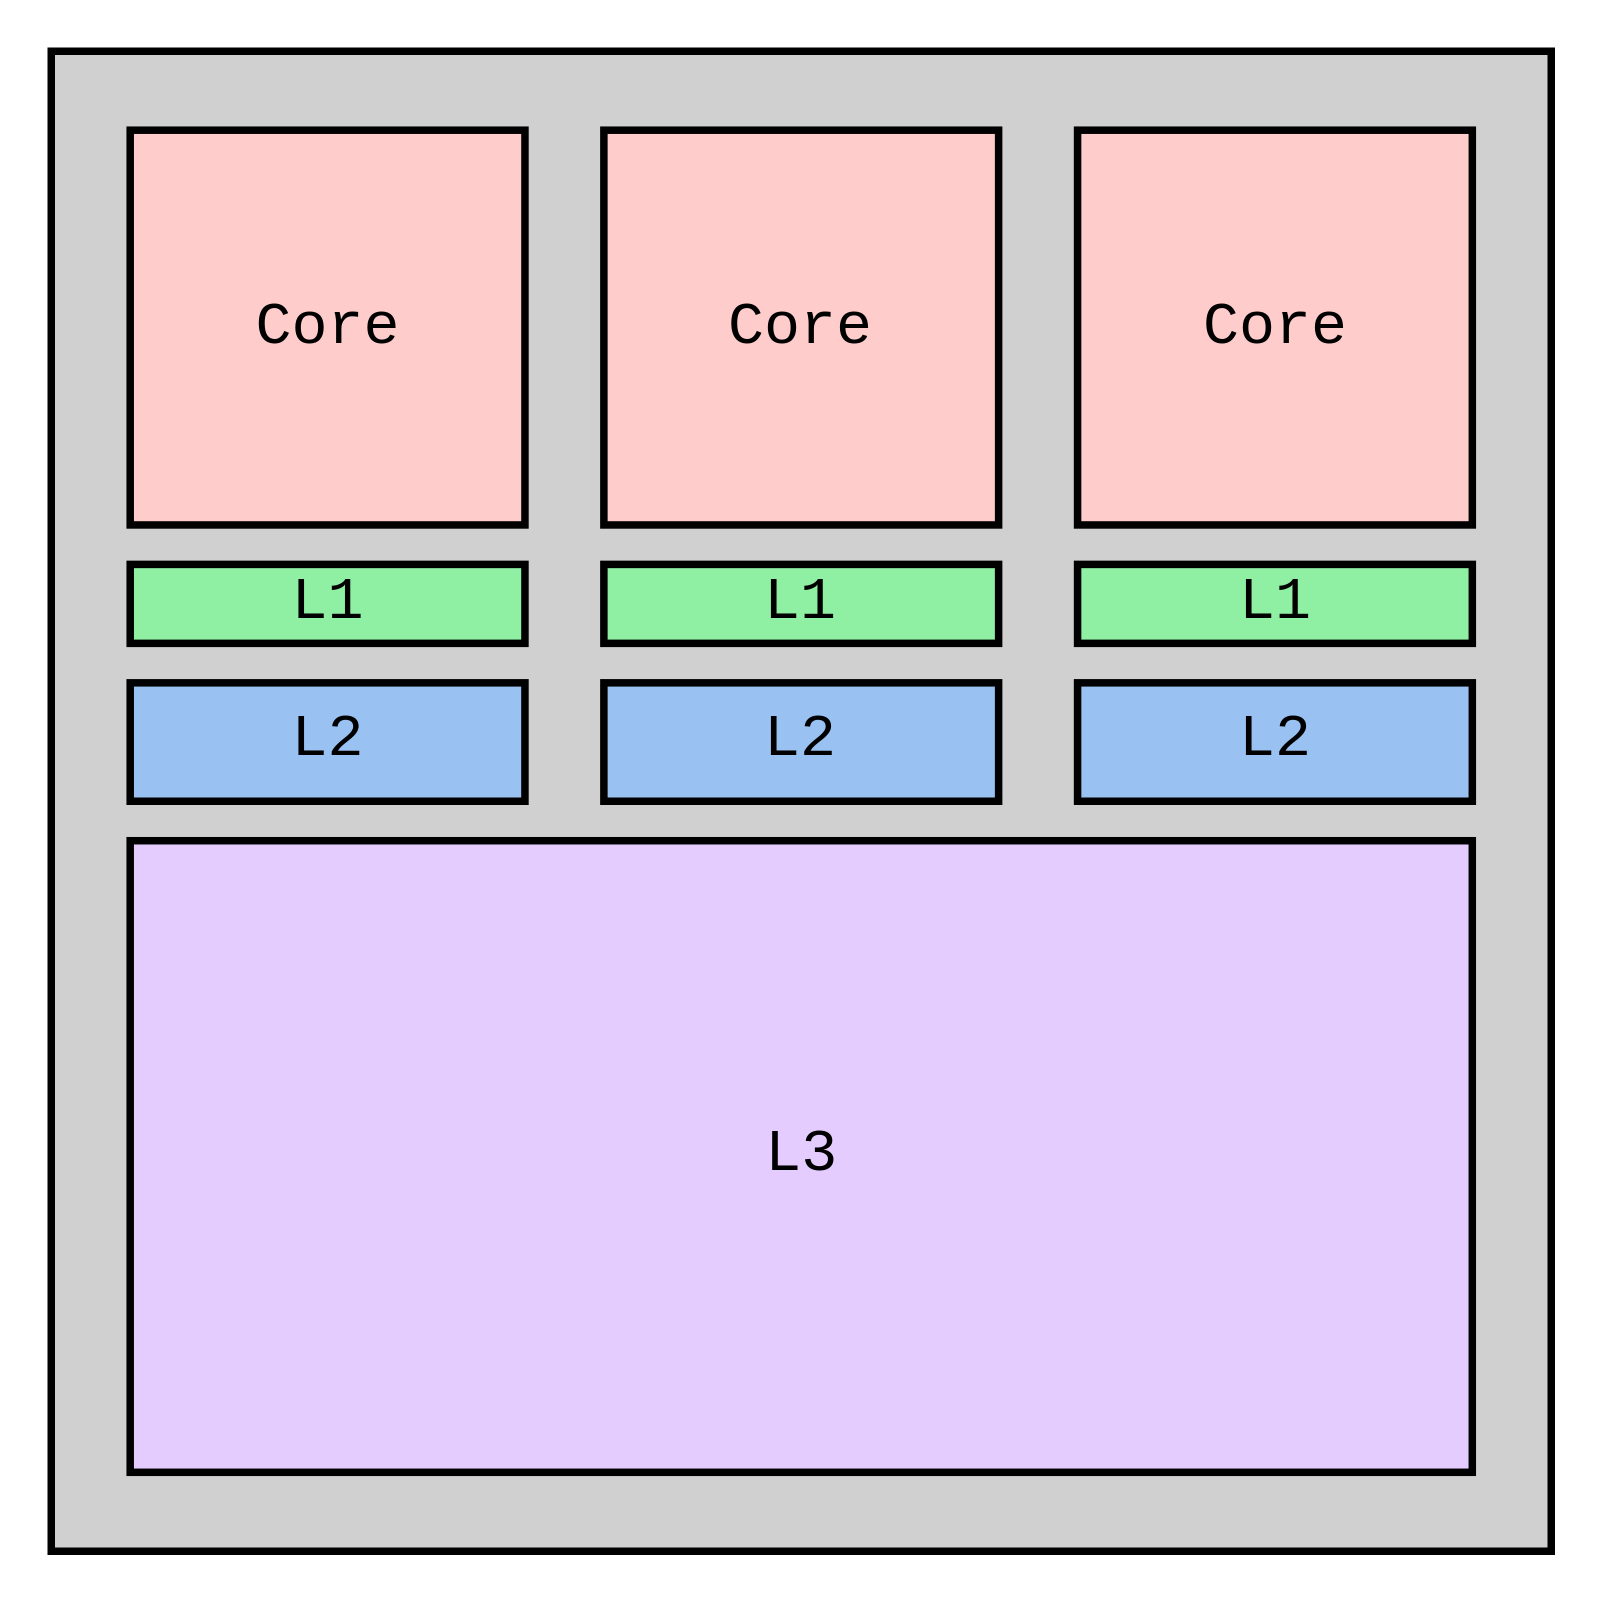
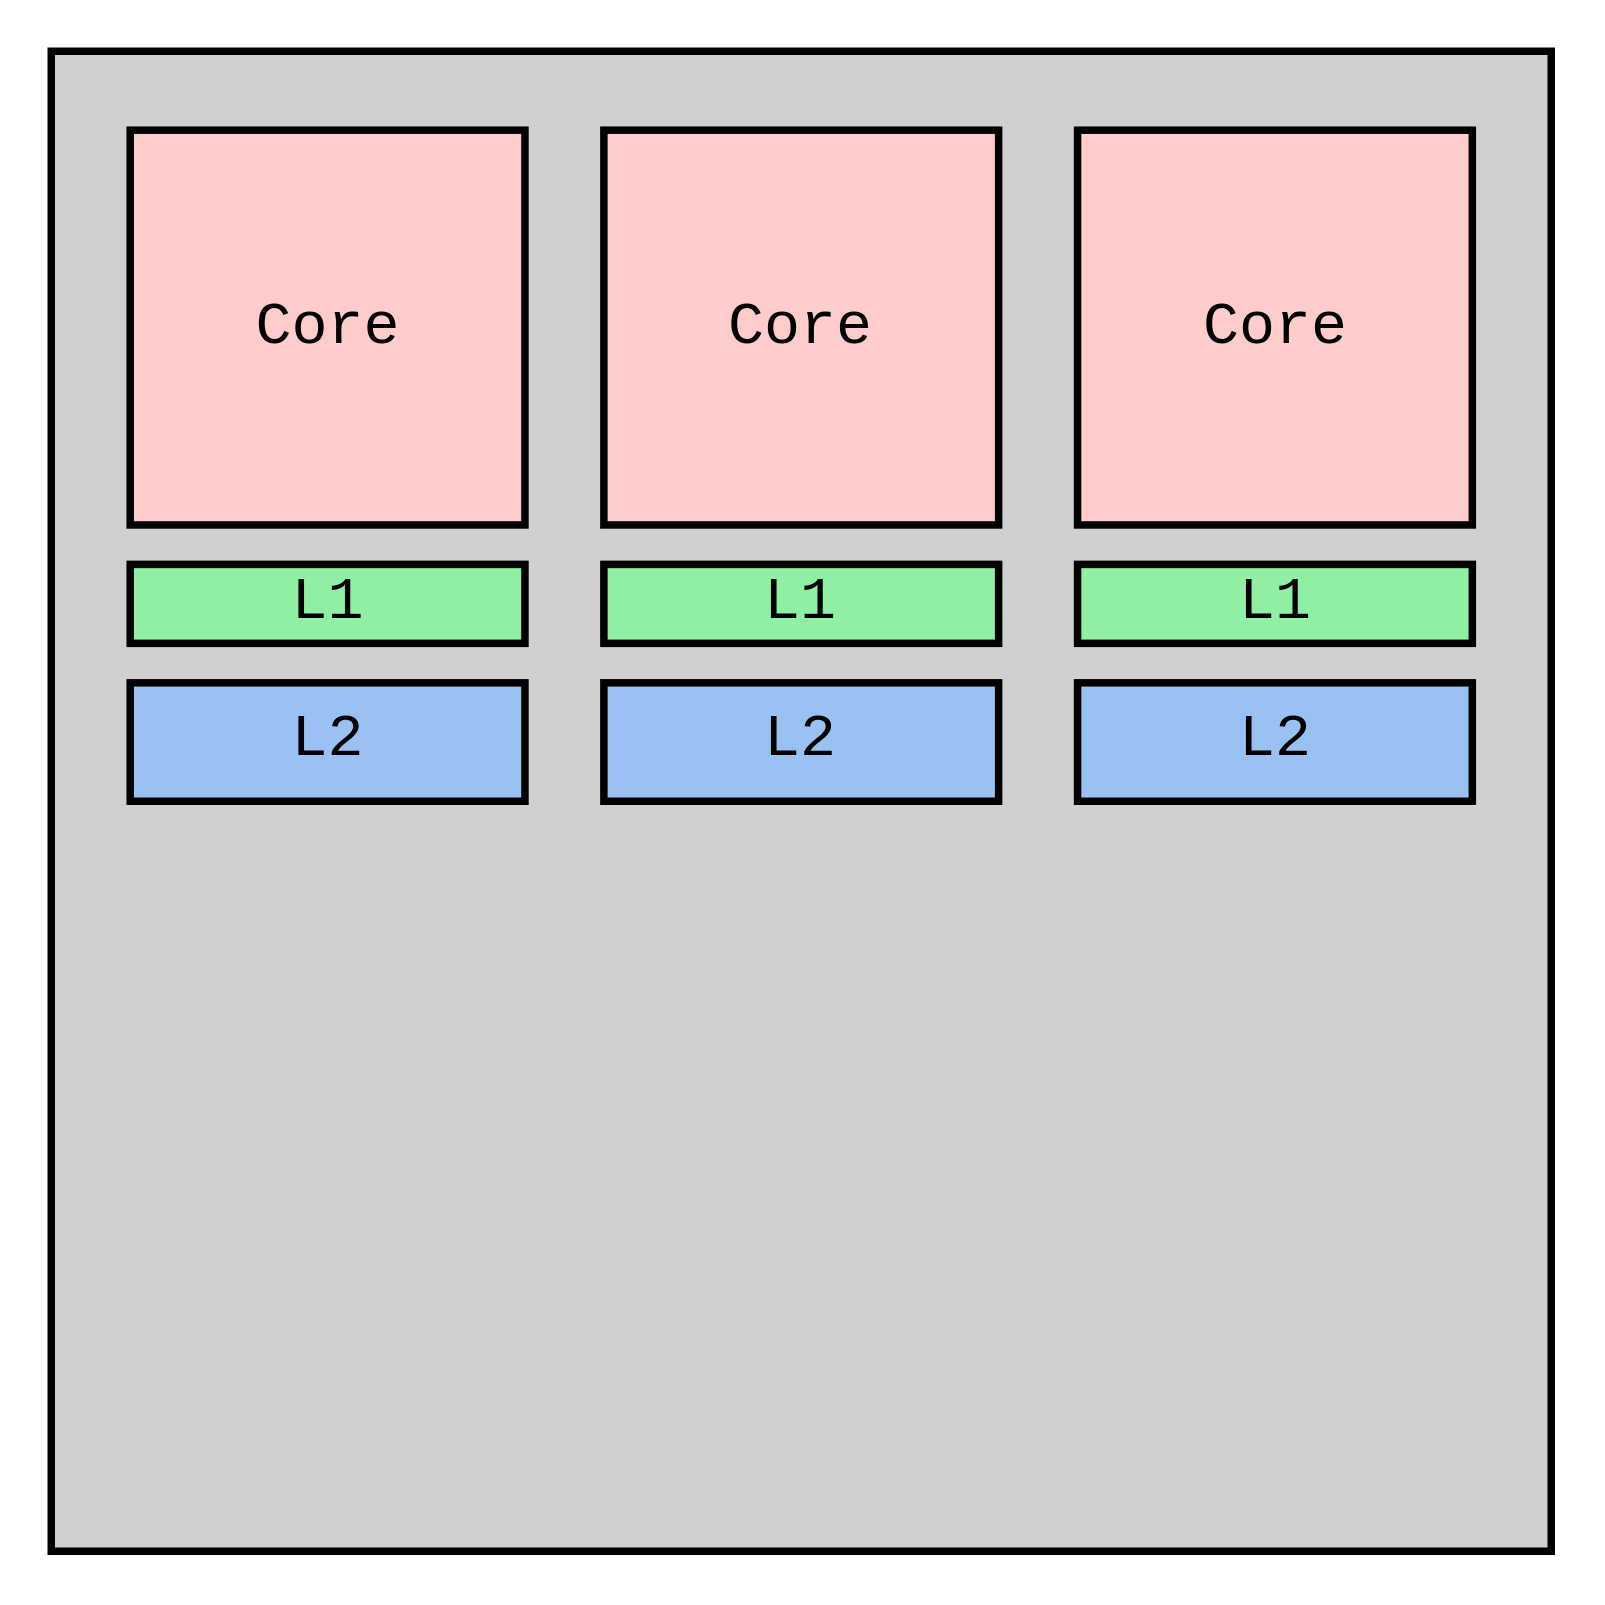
(801, 1157) -> none
